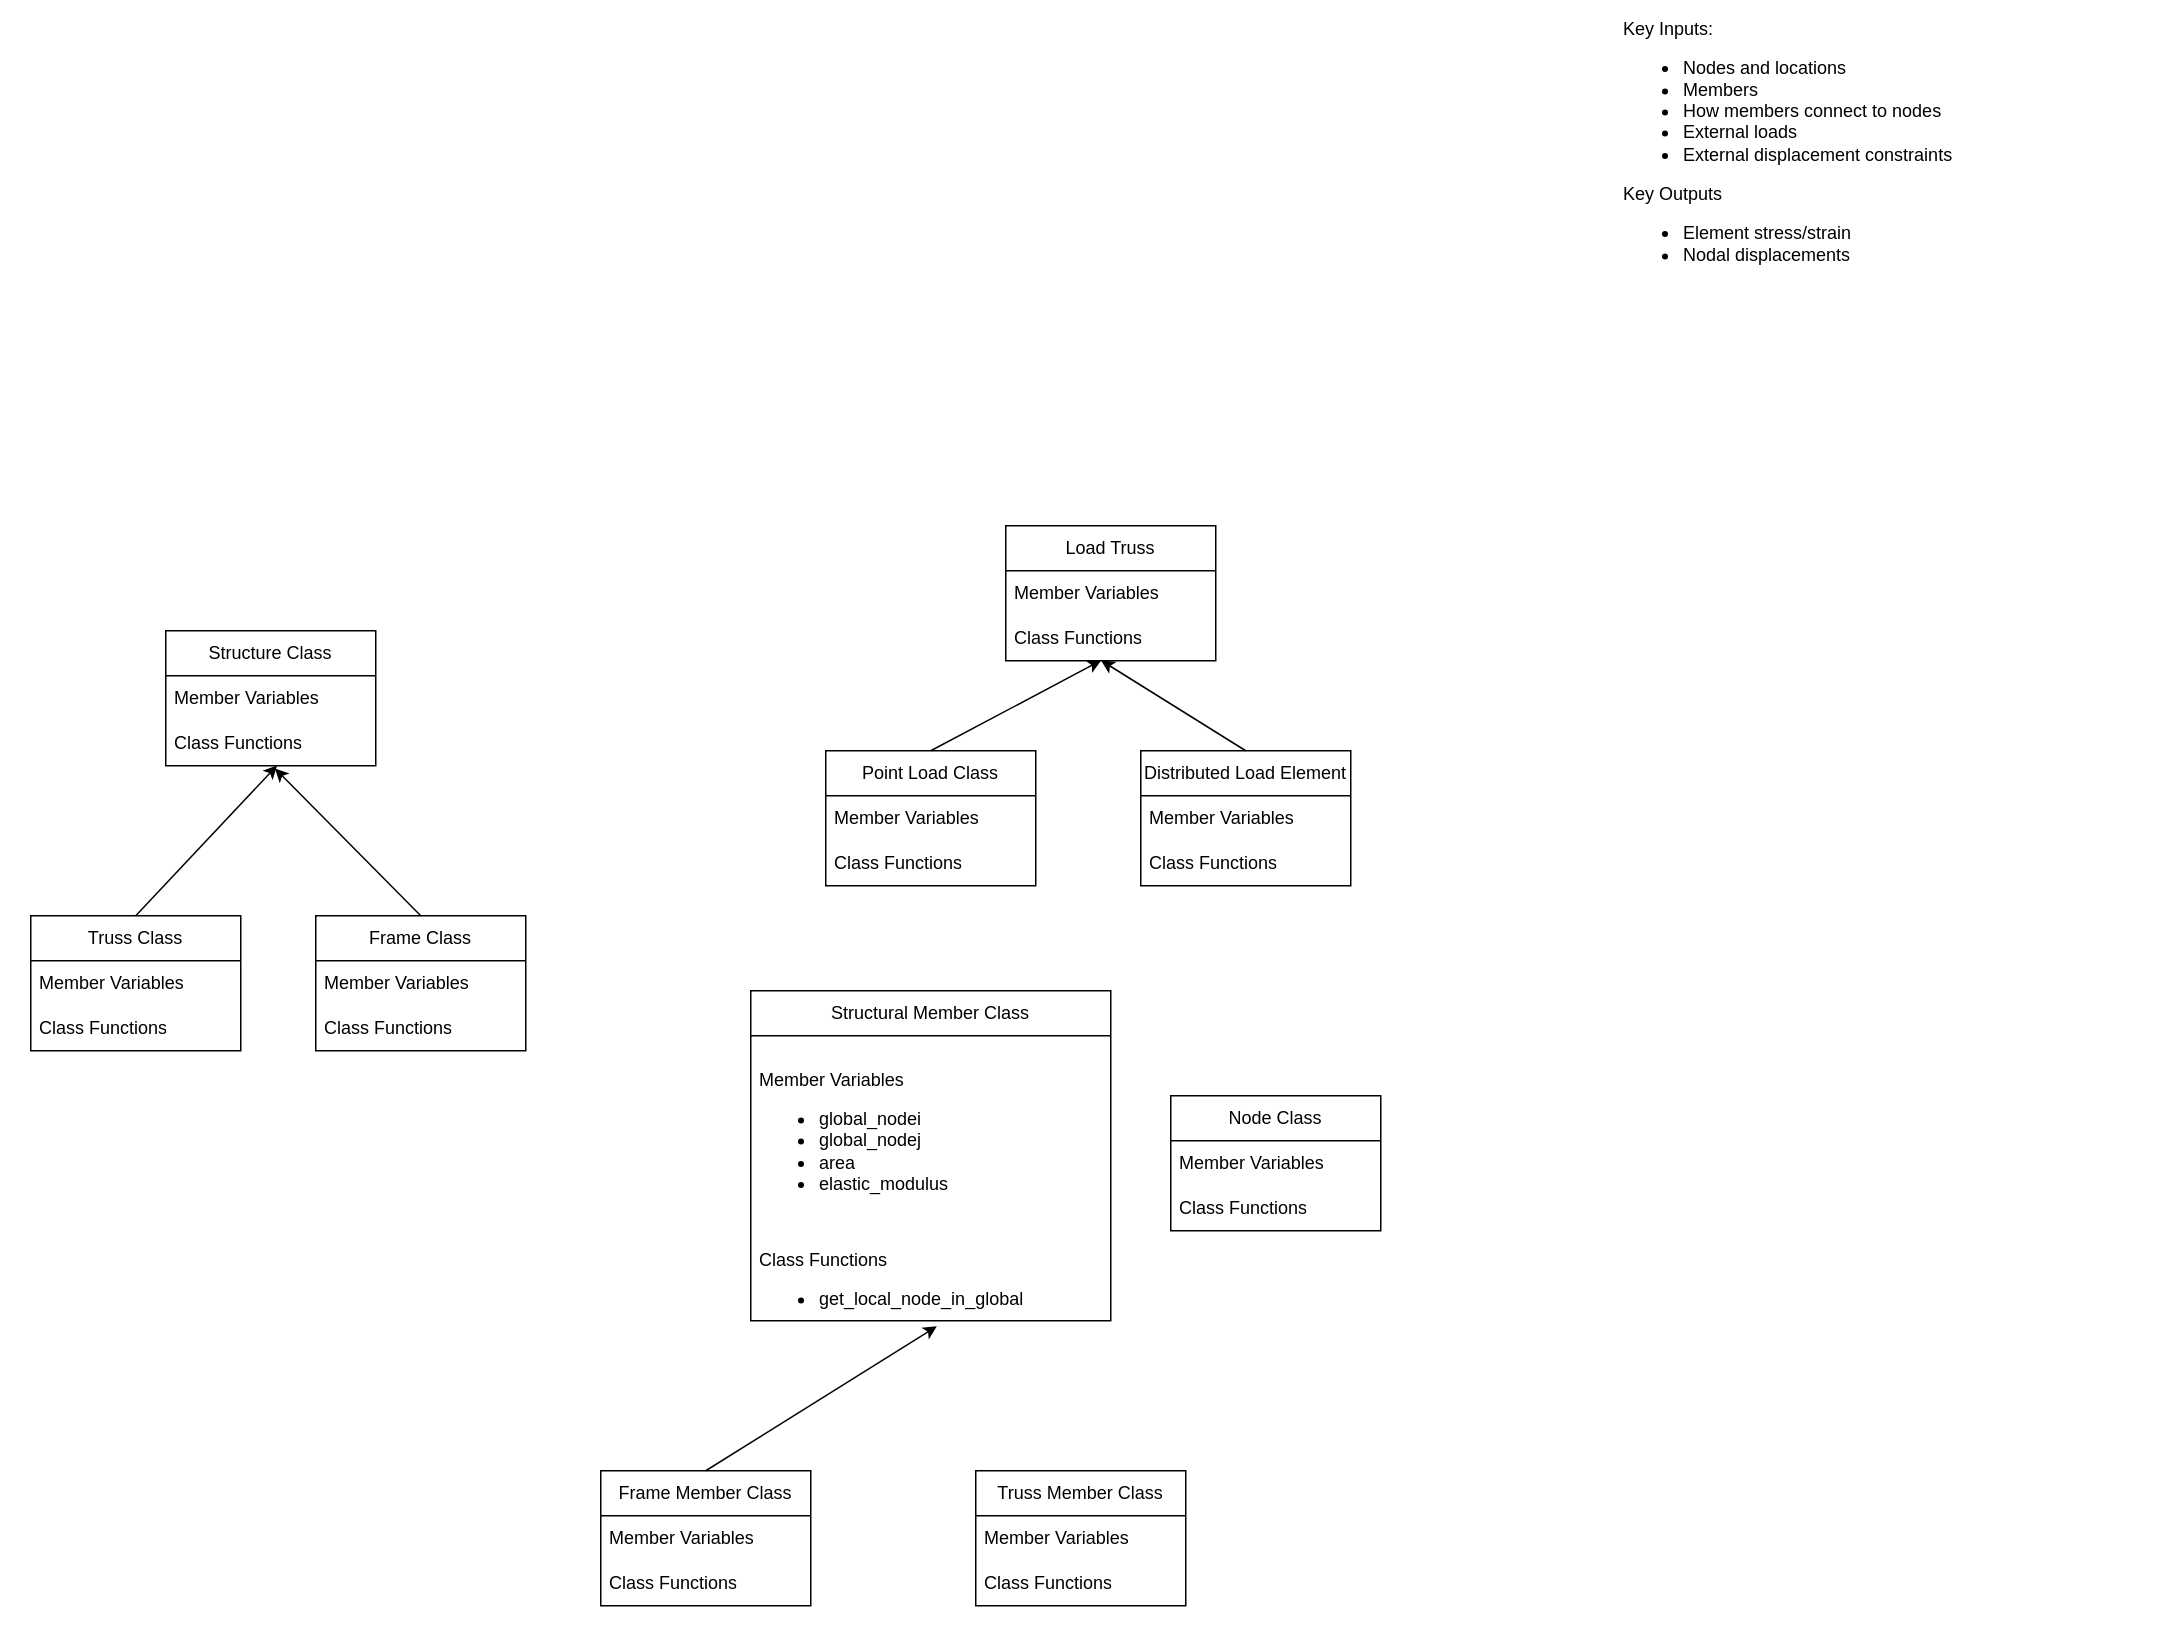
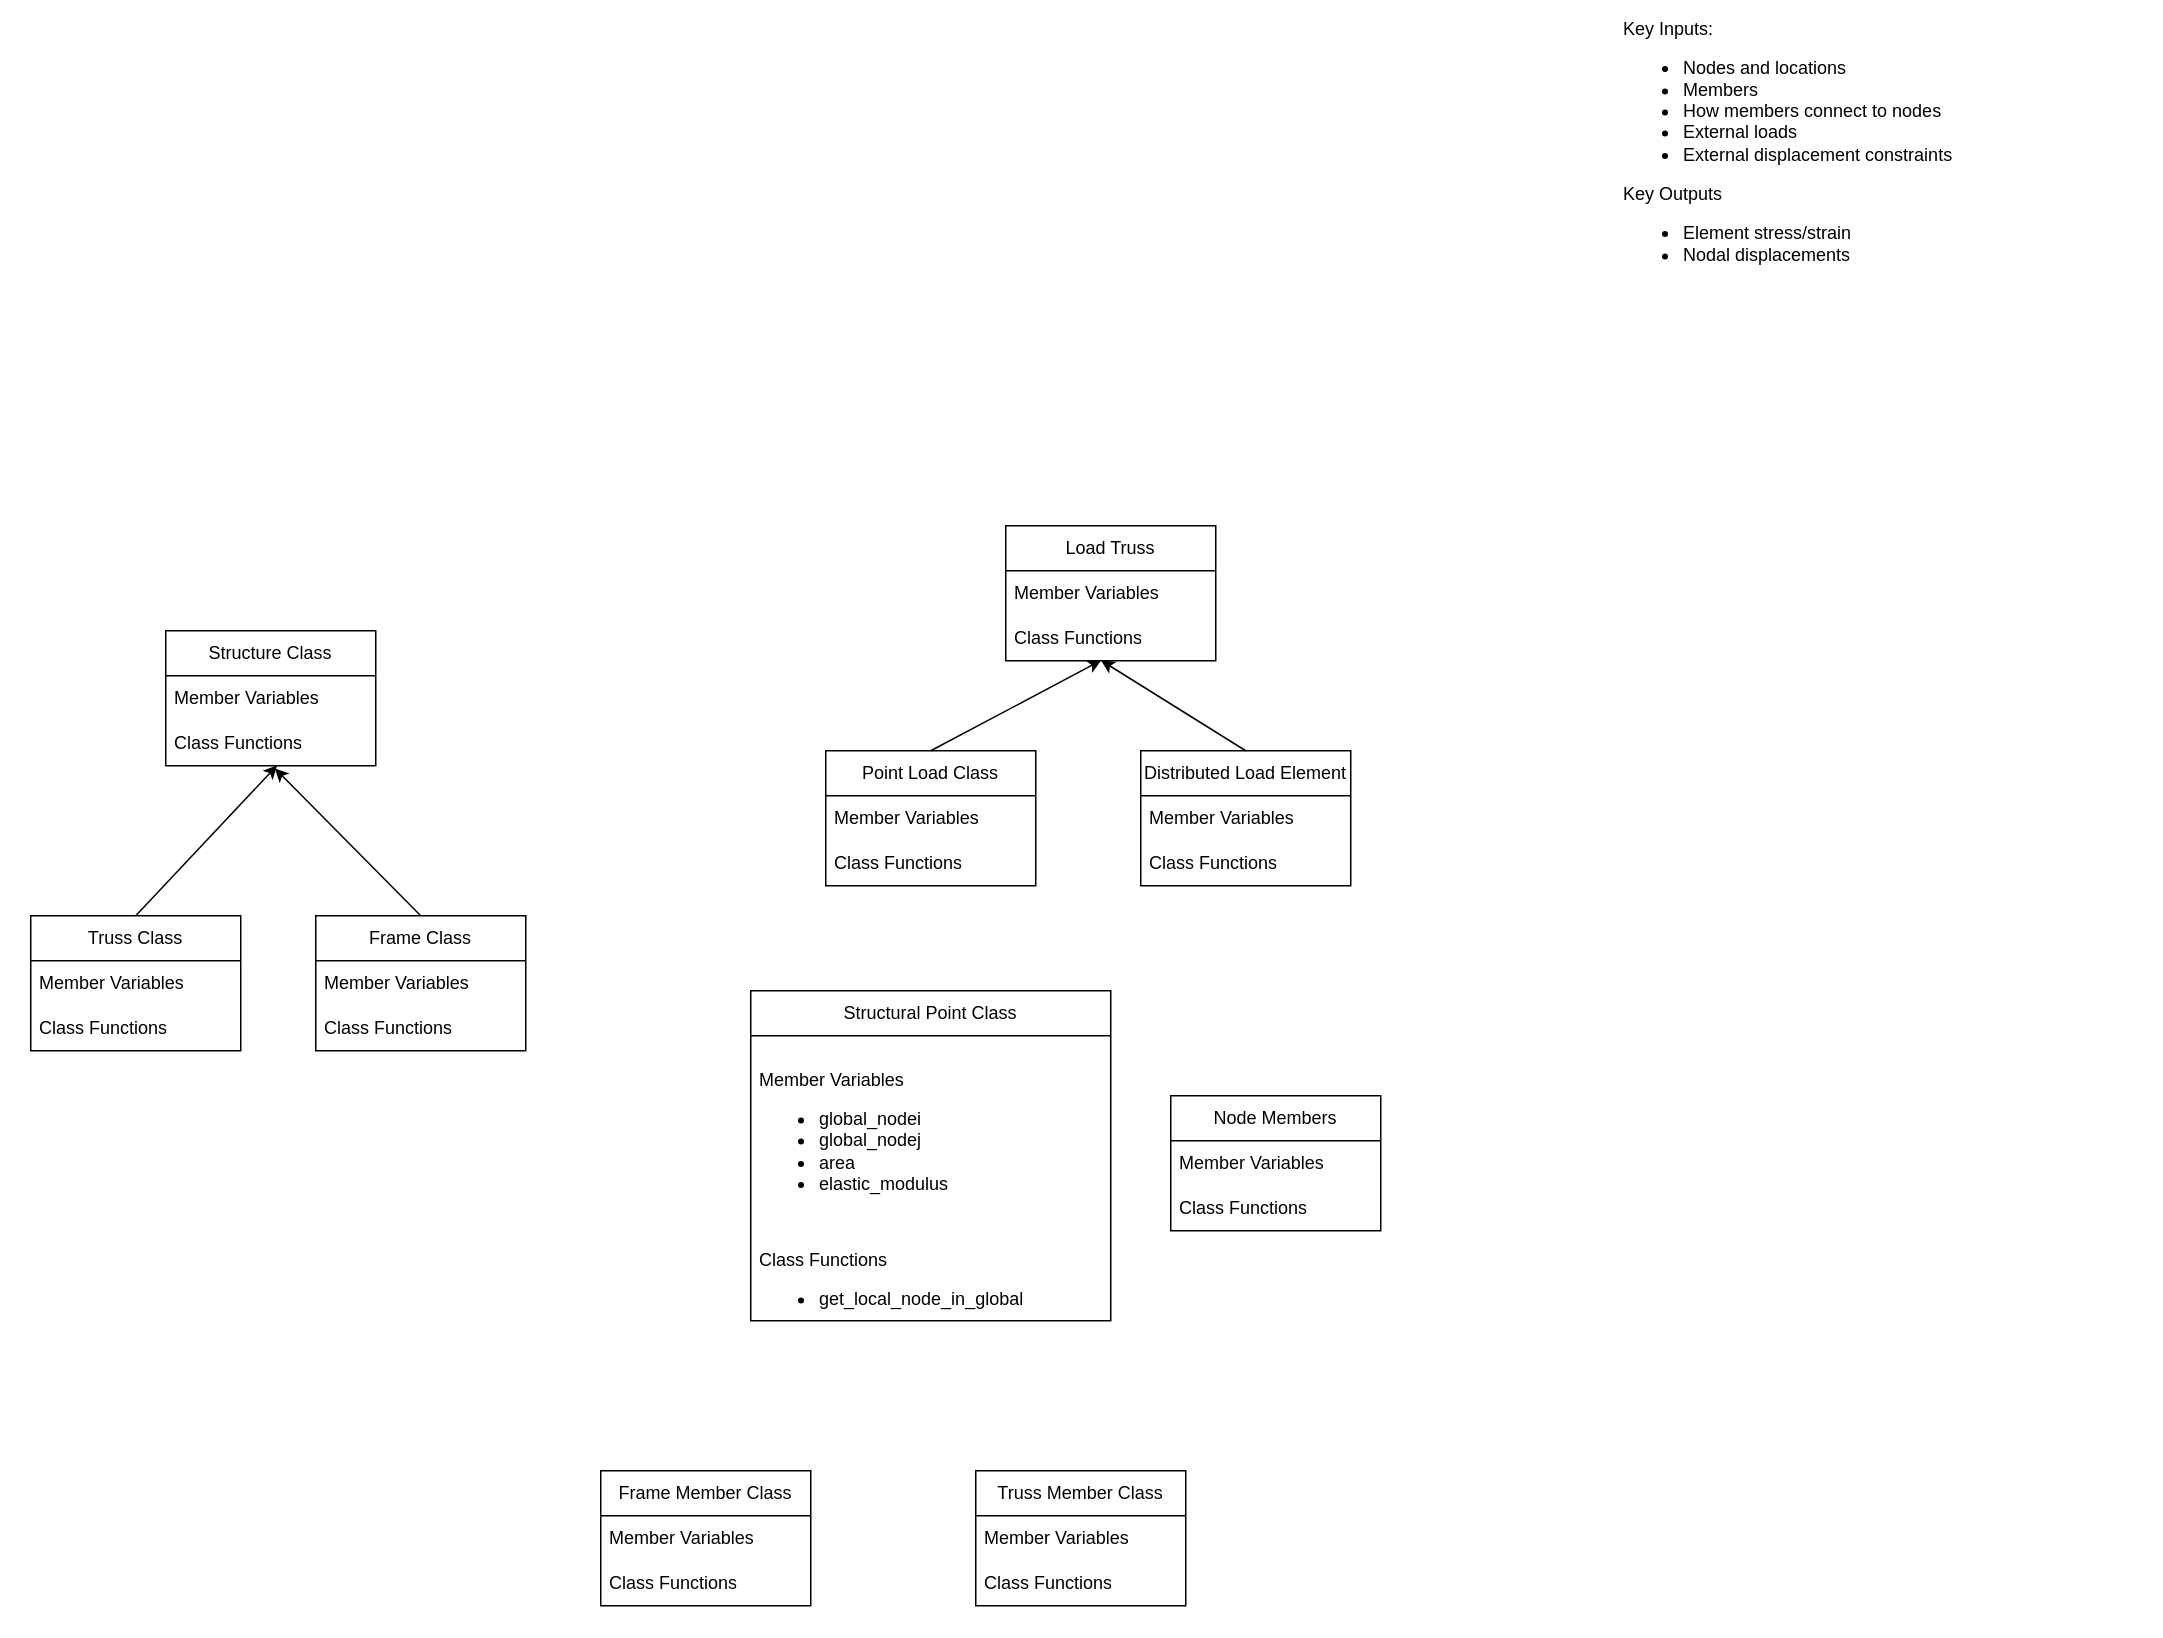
(931, 1013) -> (931, 1013)
(1276, 1118) -> (1276, 1118)
(817, 1401) -> none
